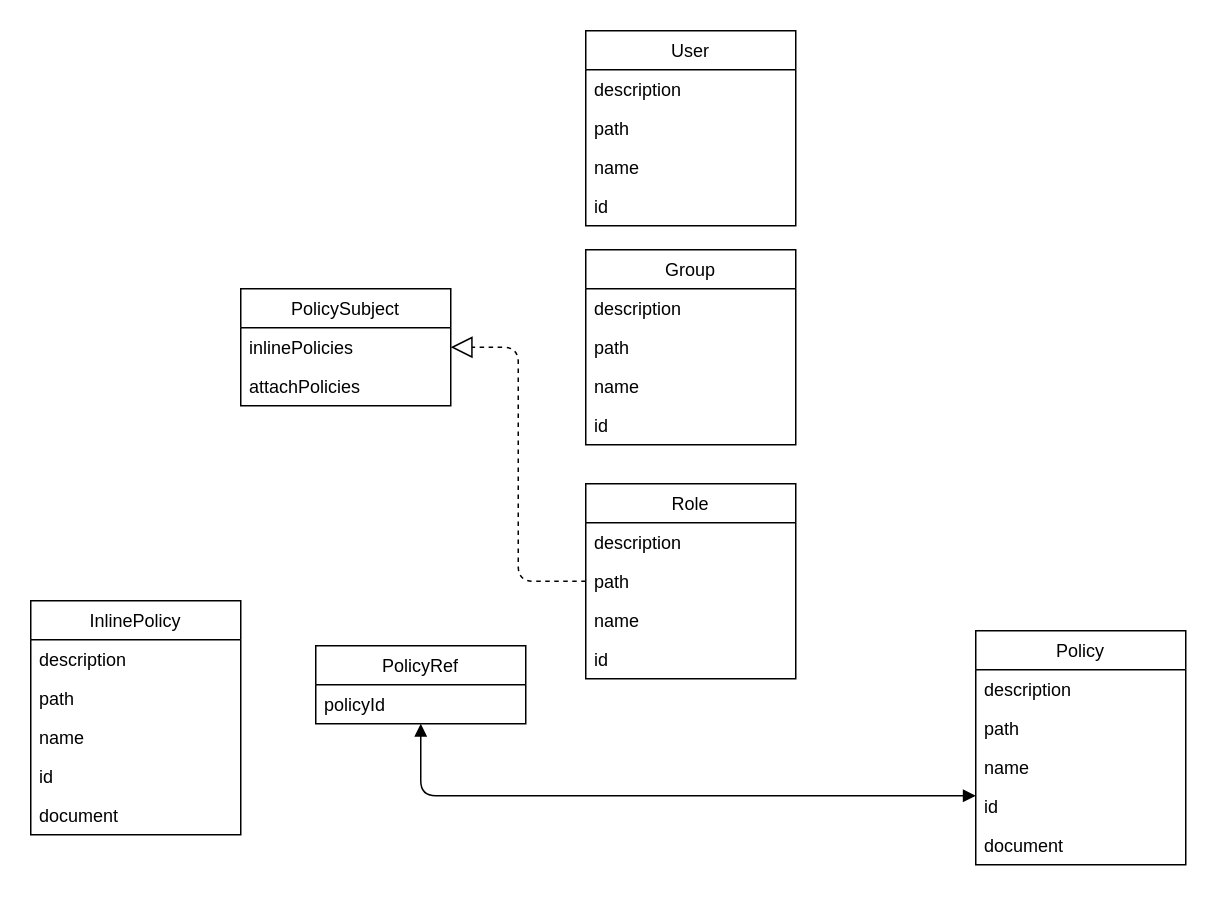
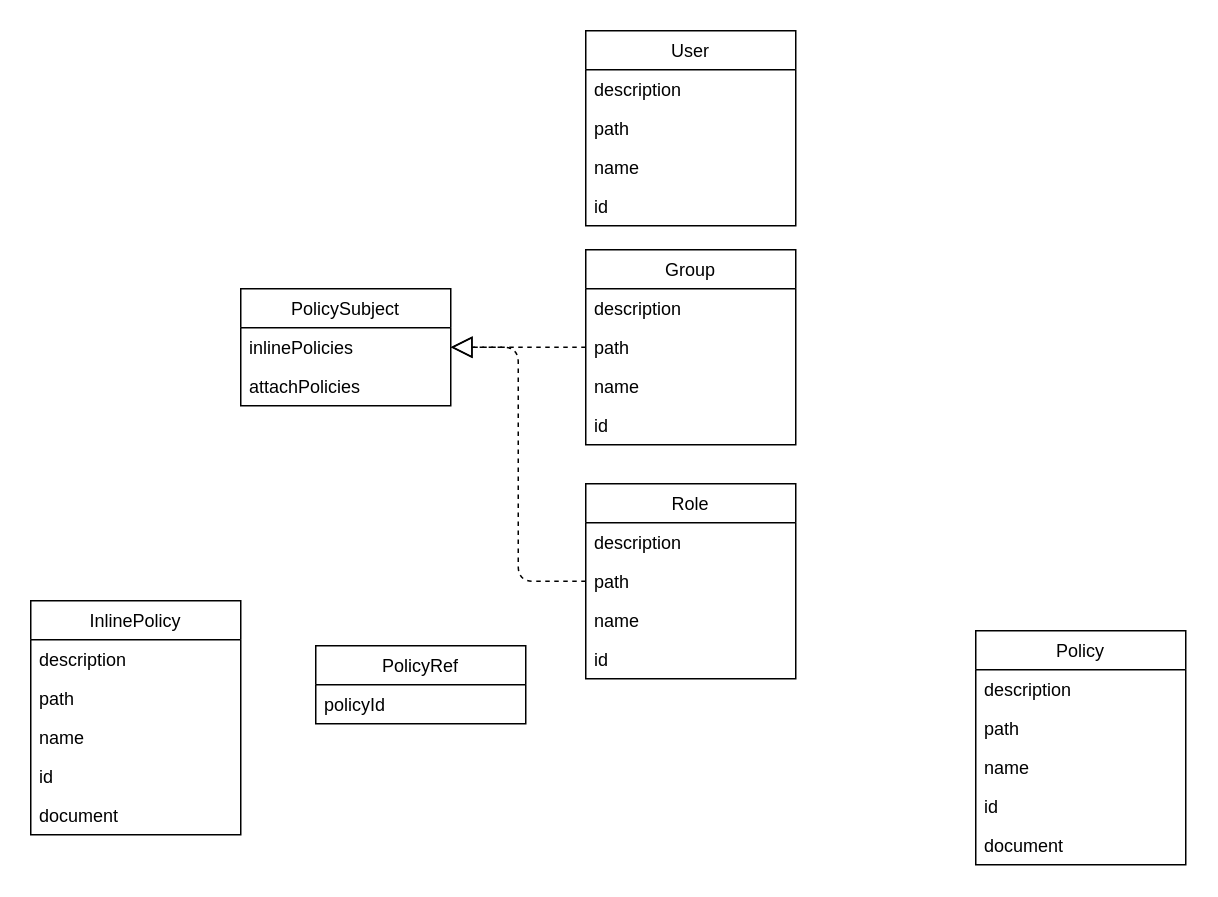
none -> (549, 347)
(667, 796) -> none
